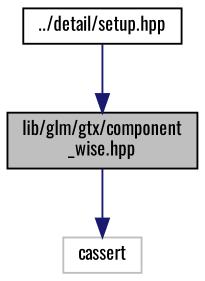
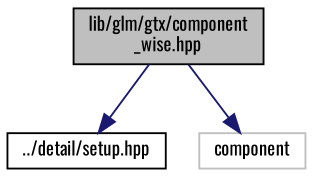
(102, 69) -> (129, 91)
(102, 255) -> (252, 151)
